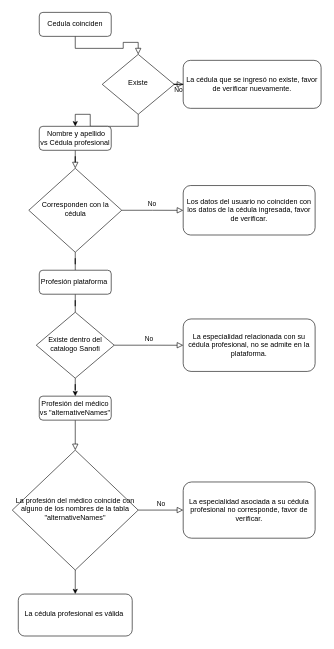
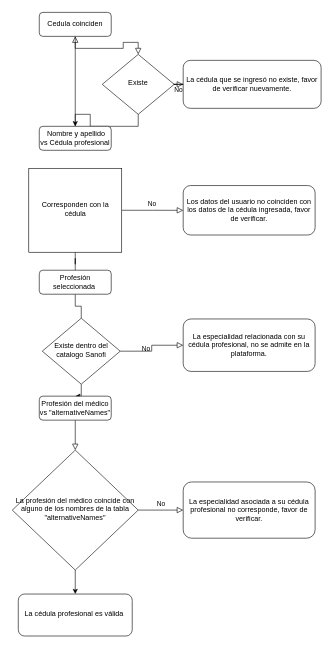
(75, 161) -> (75, 82)
(75, 210) -> (75, 210)
(75, 282) -> (75, 282)
(75, 345) -> (81, 351)
